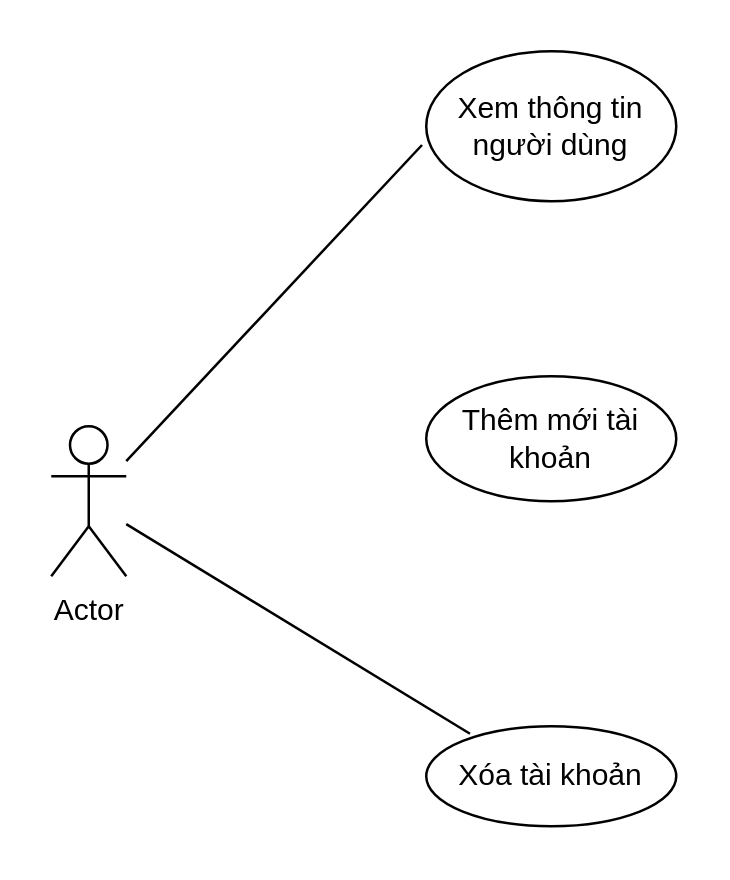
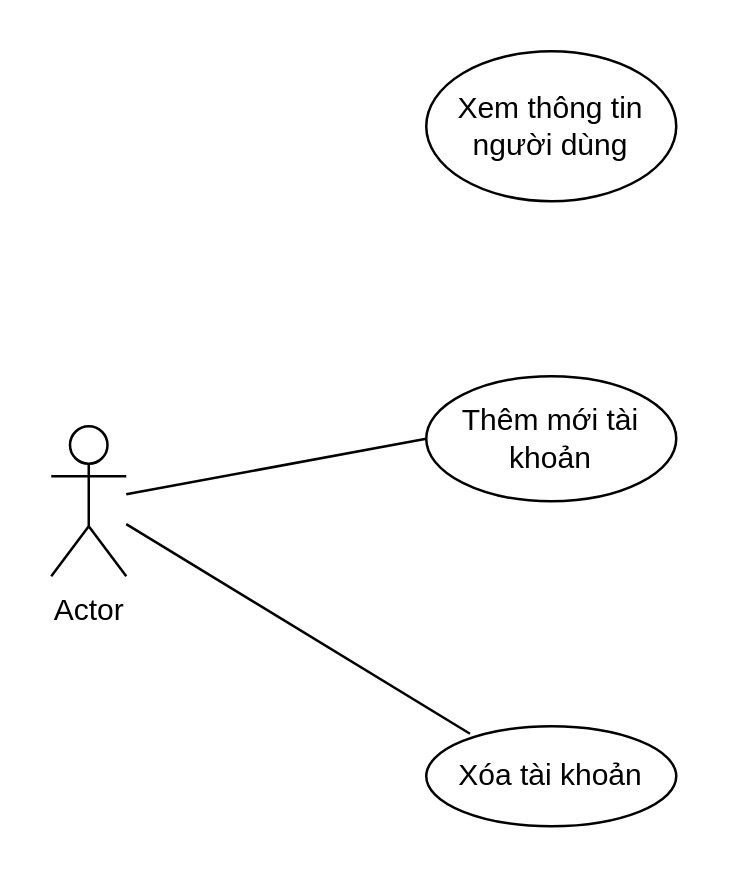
(274, 303) -> none
none -> (276, 467)
